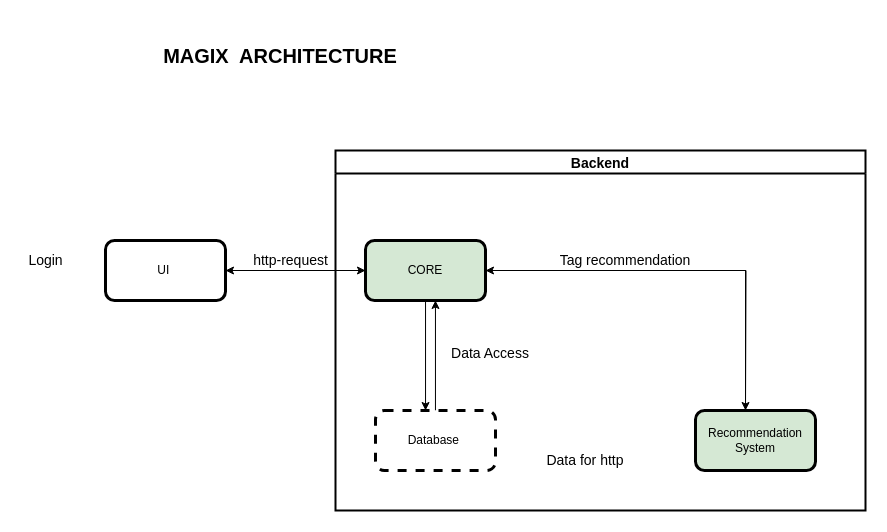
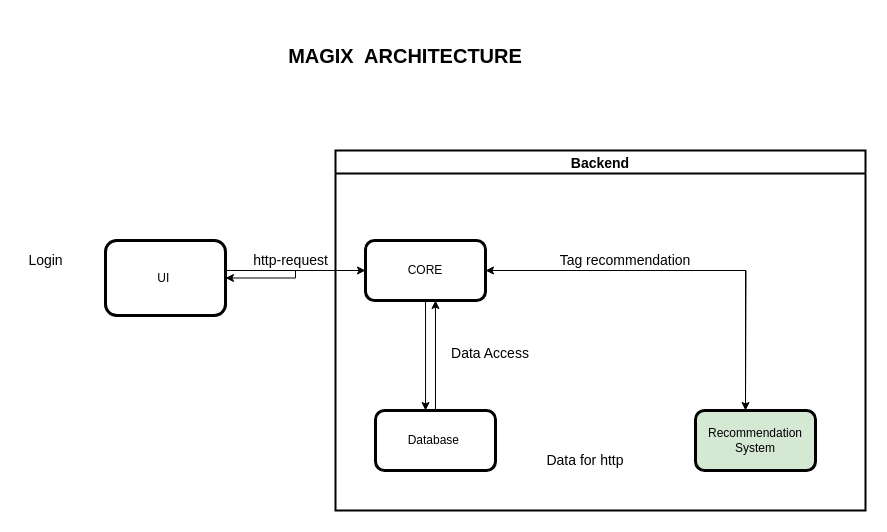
(281, 56) -> (406, 56)
(166, 271) -> (166, 278)
(426, 271) -> (426, 271)
(436, 441) -> (436, 441)
